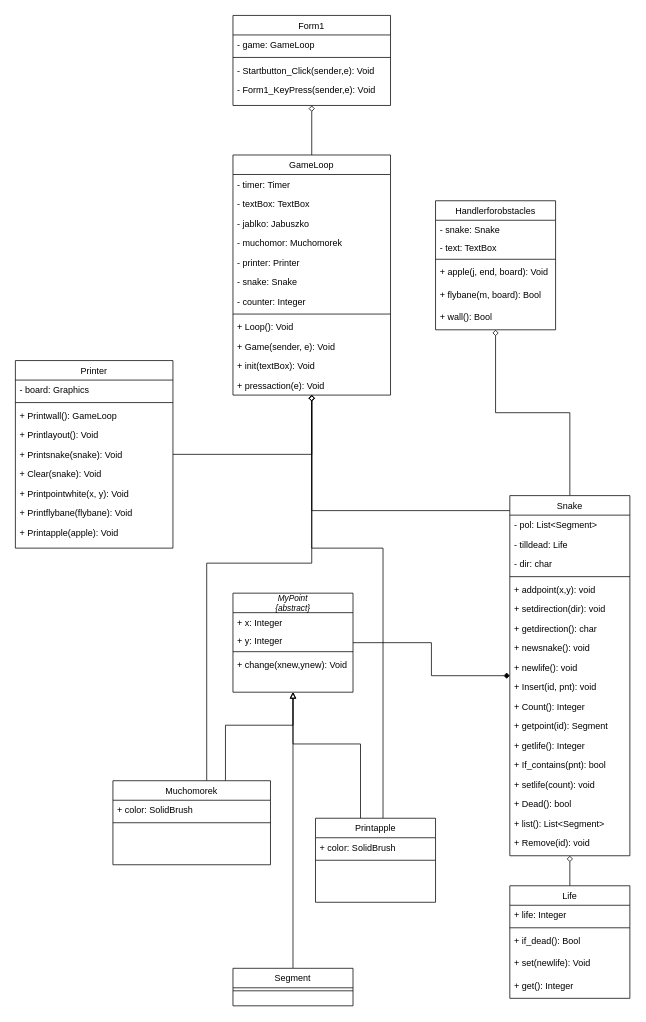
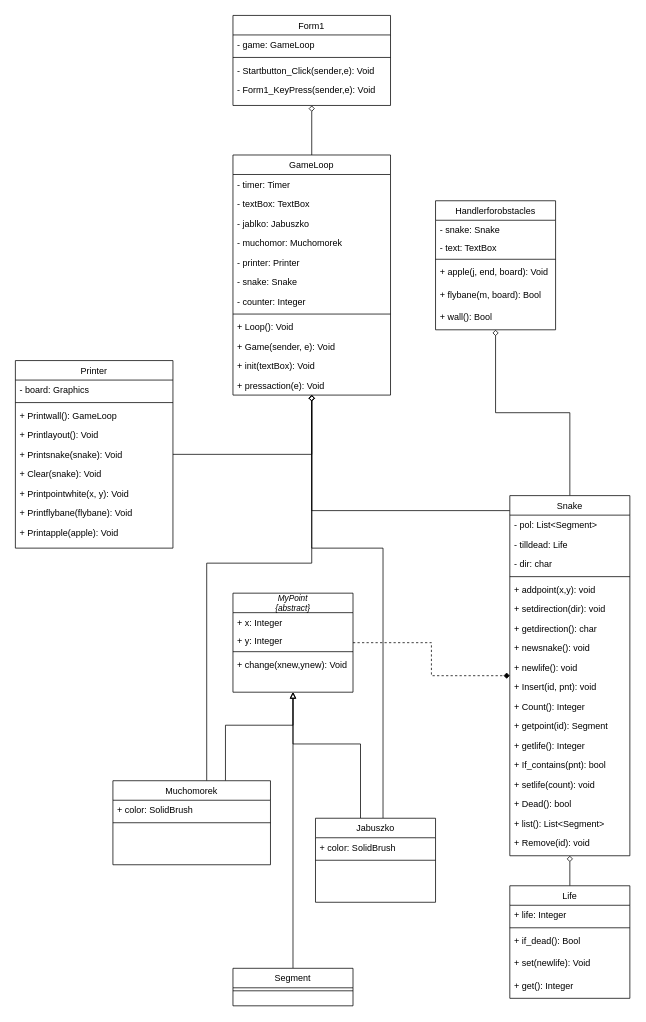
(431, 656) -> (431, 656)
(375, 828) -> (375, 828)
